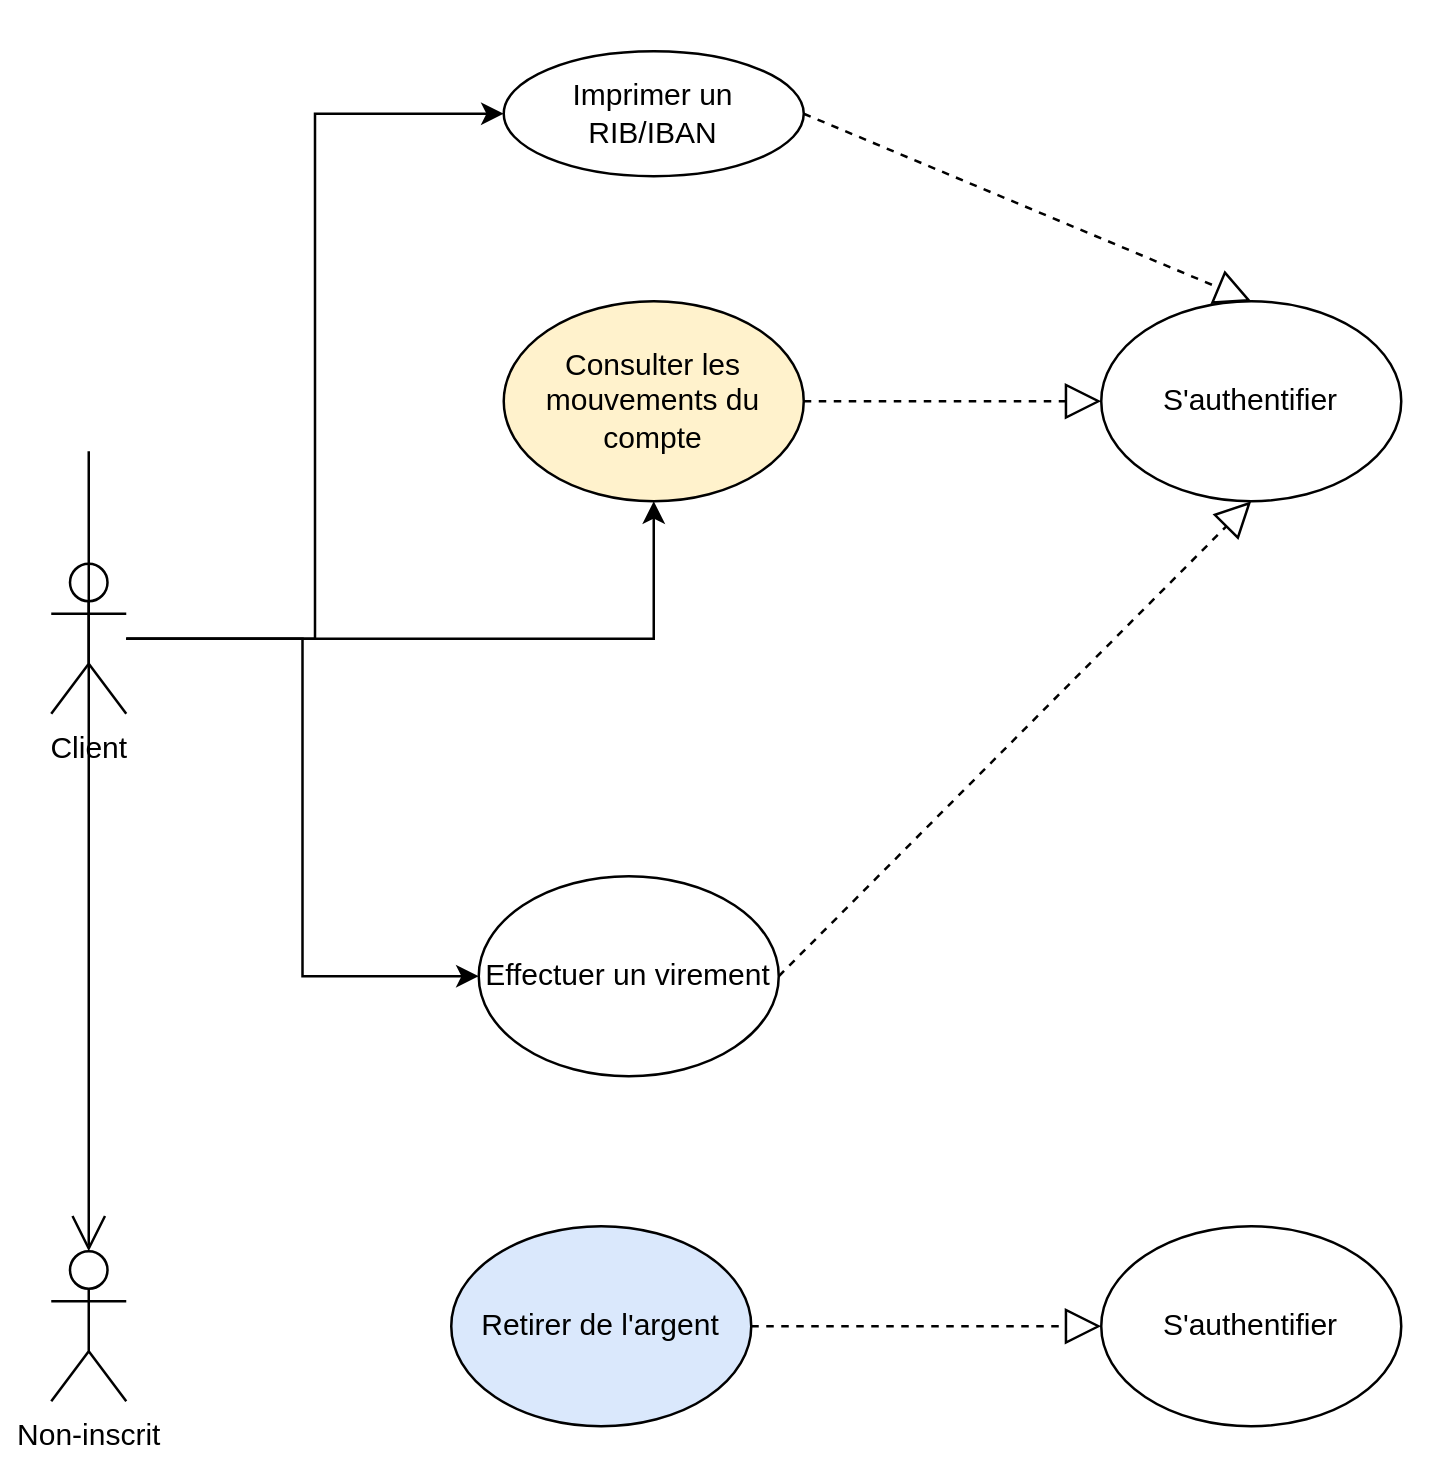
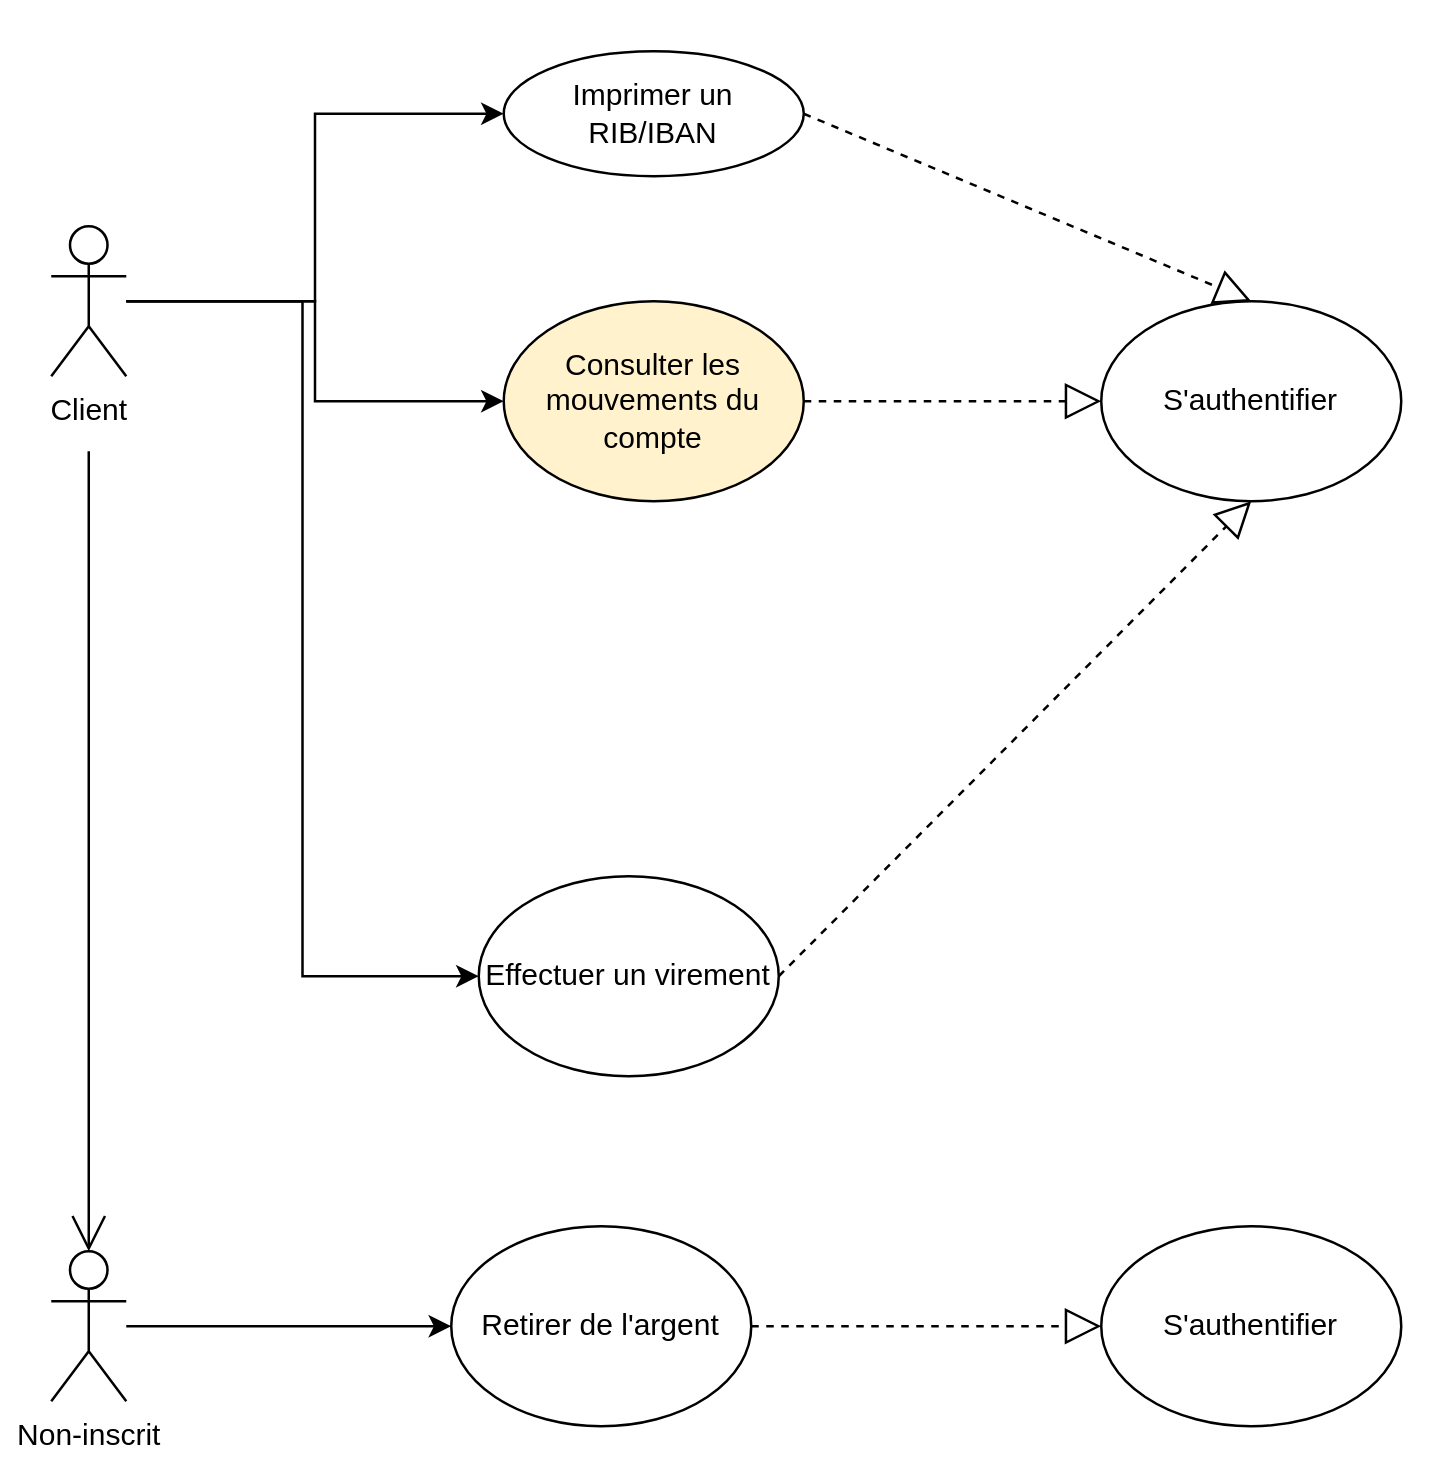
(89, 639) -> (89, 301)
none -> (280, 1326)
(601, 1326) -> (601, 1326)
